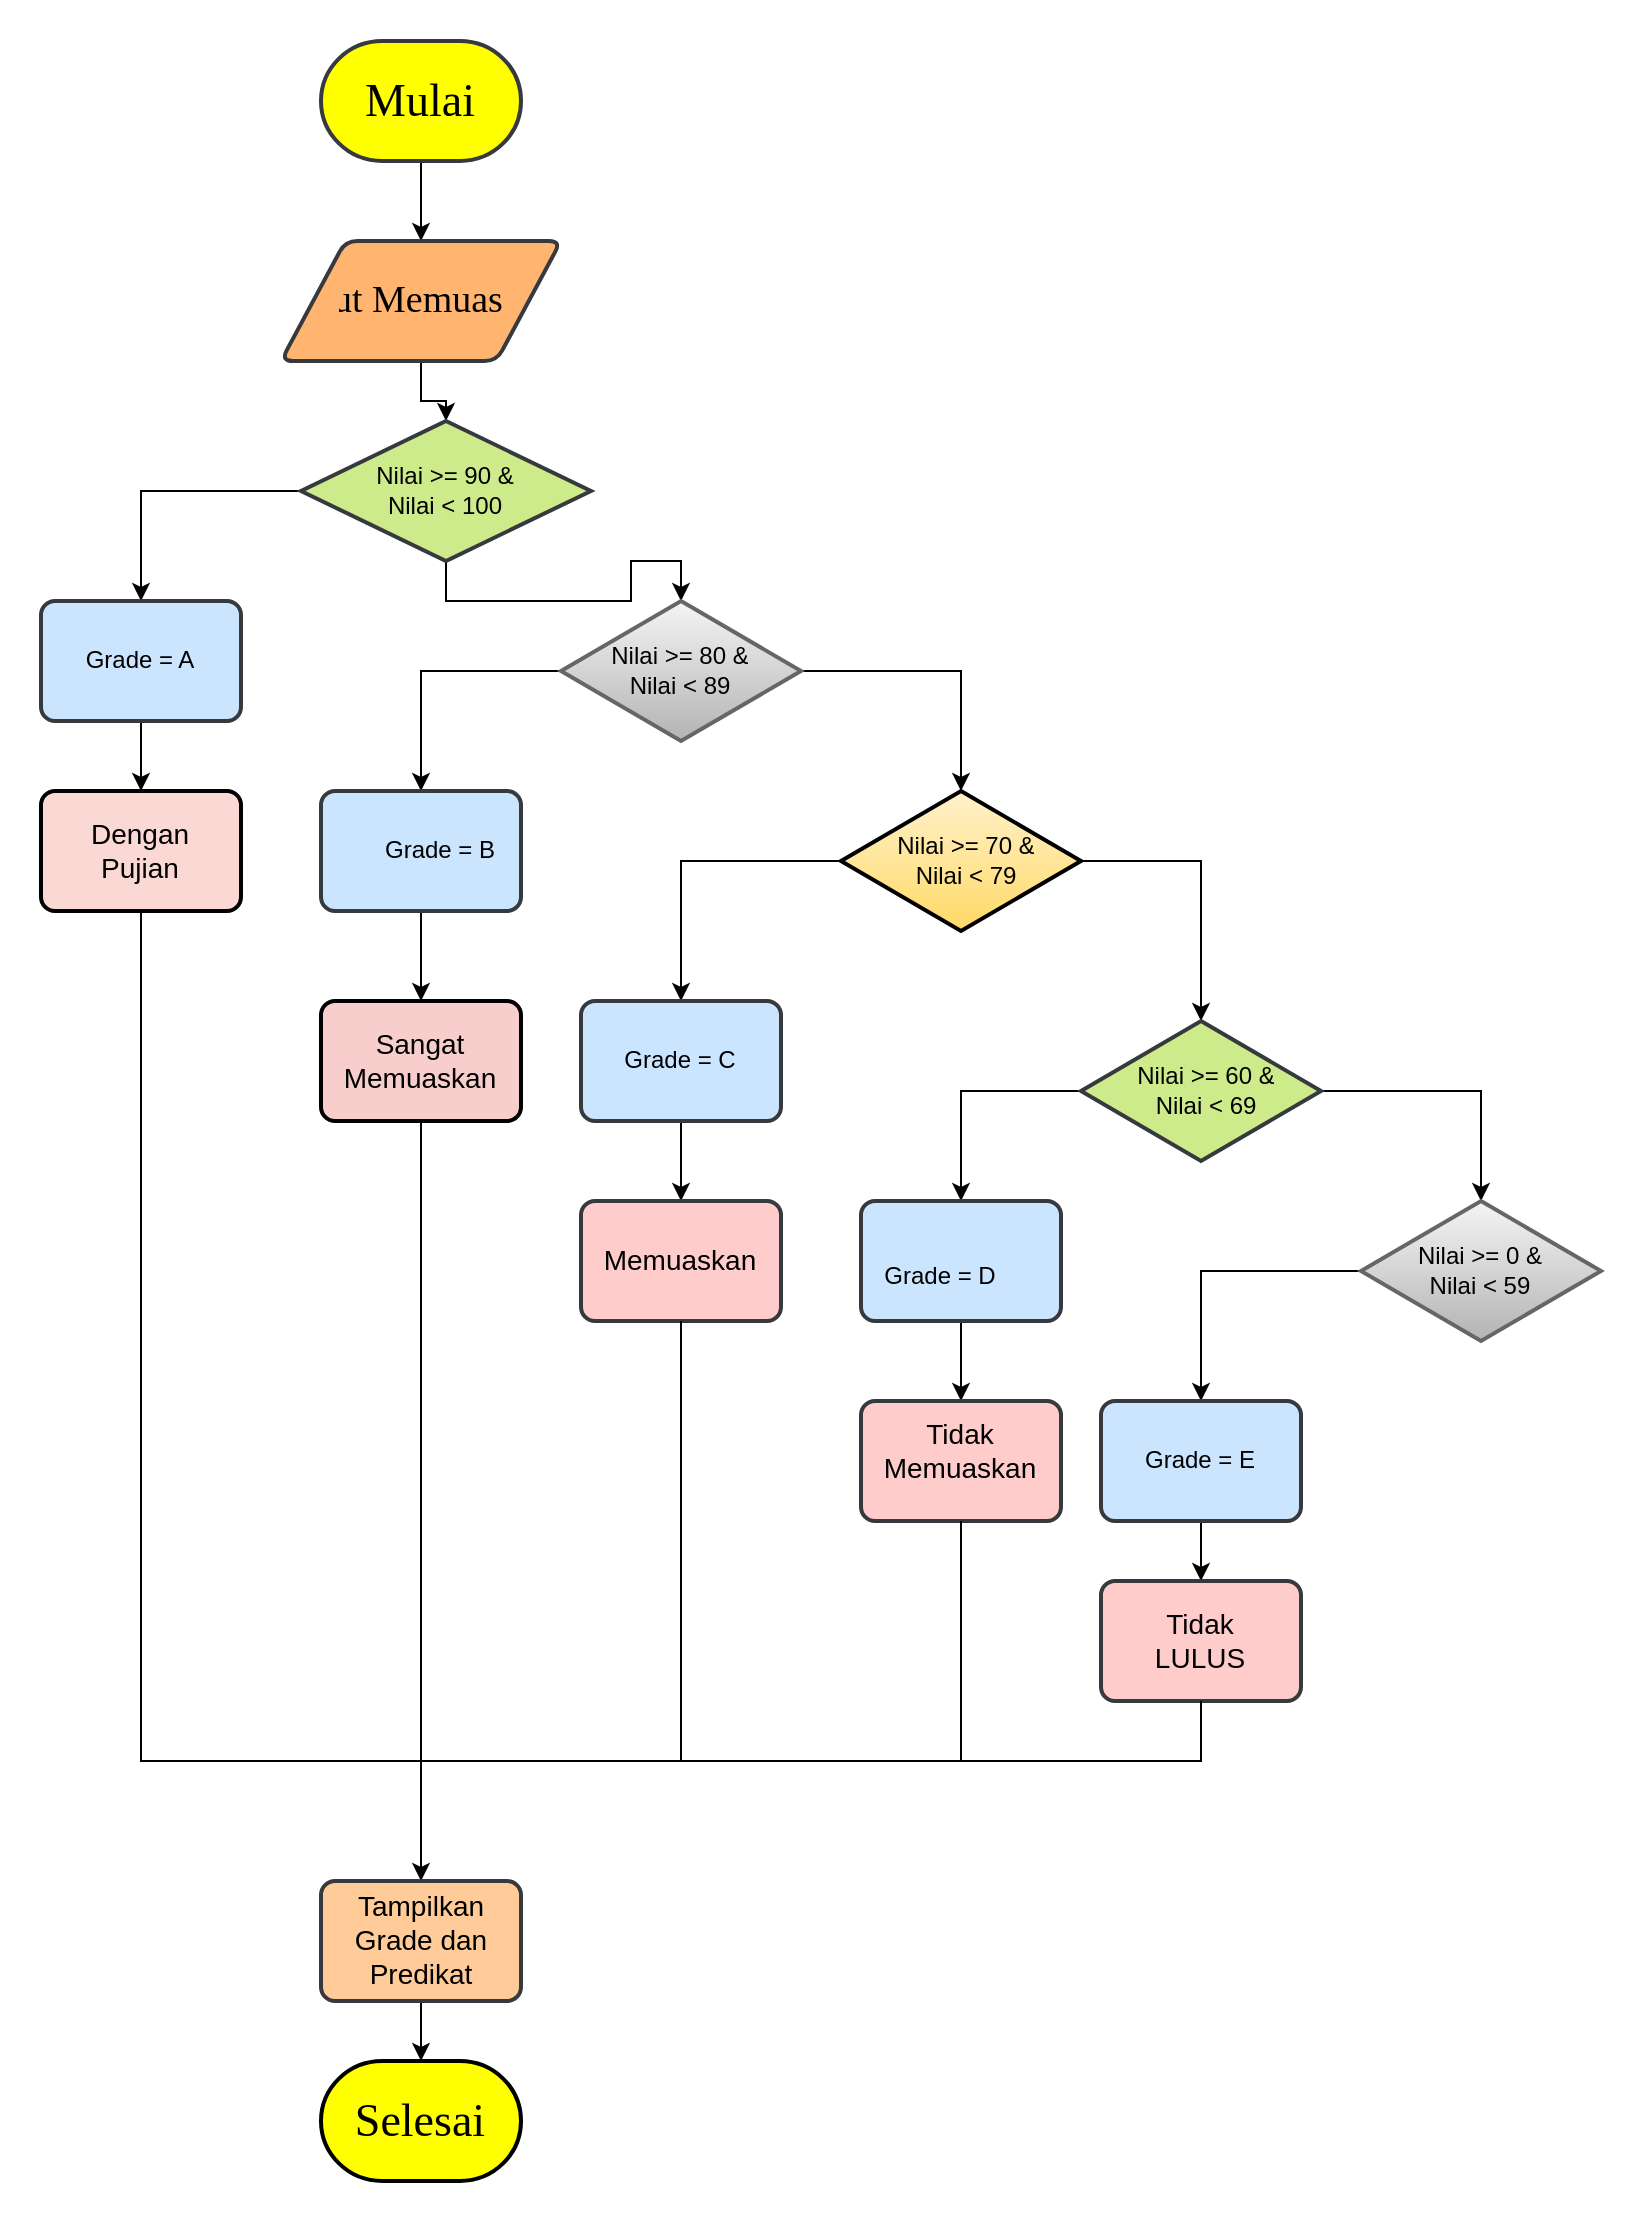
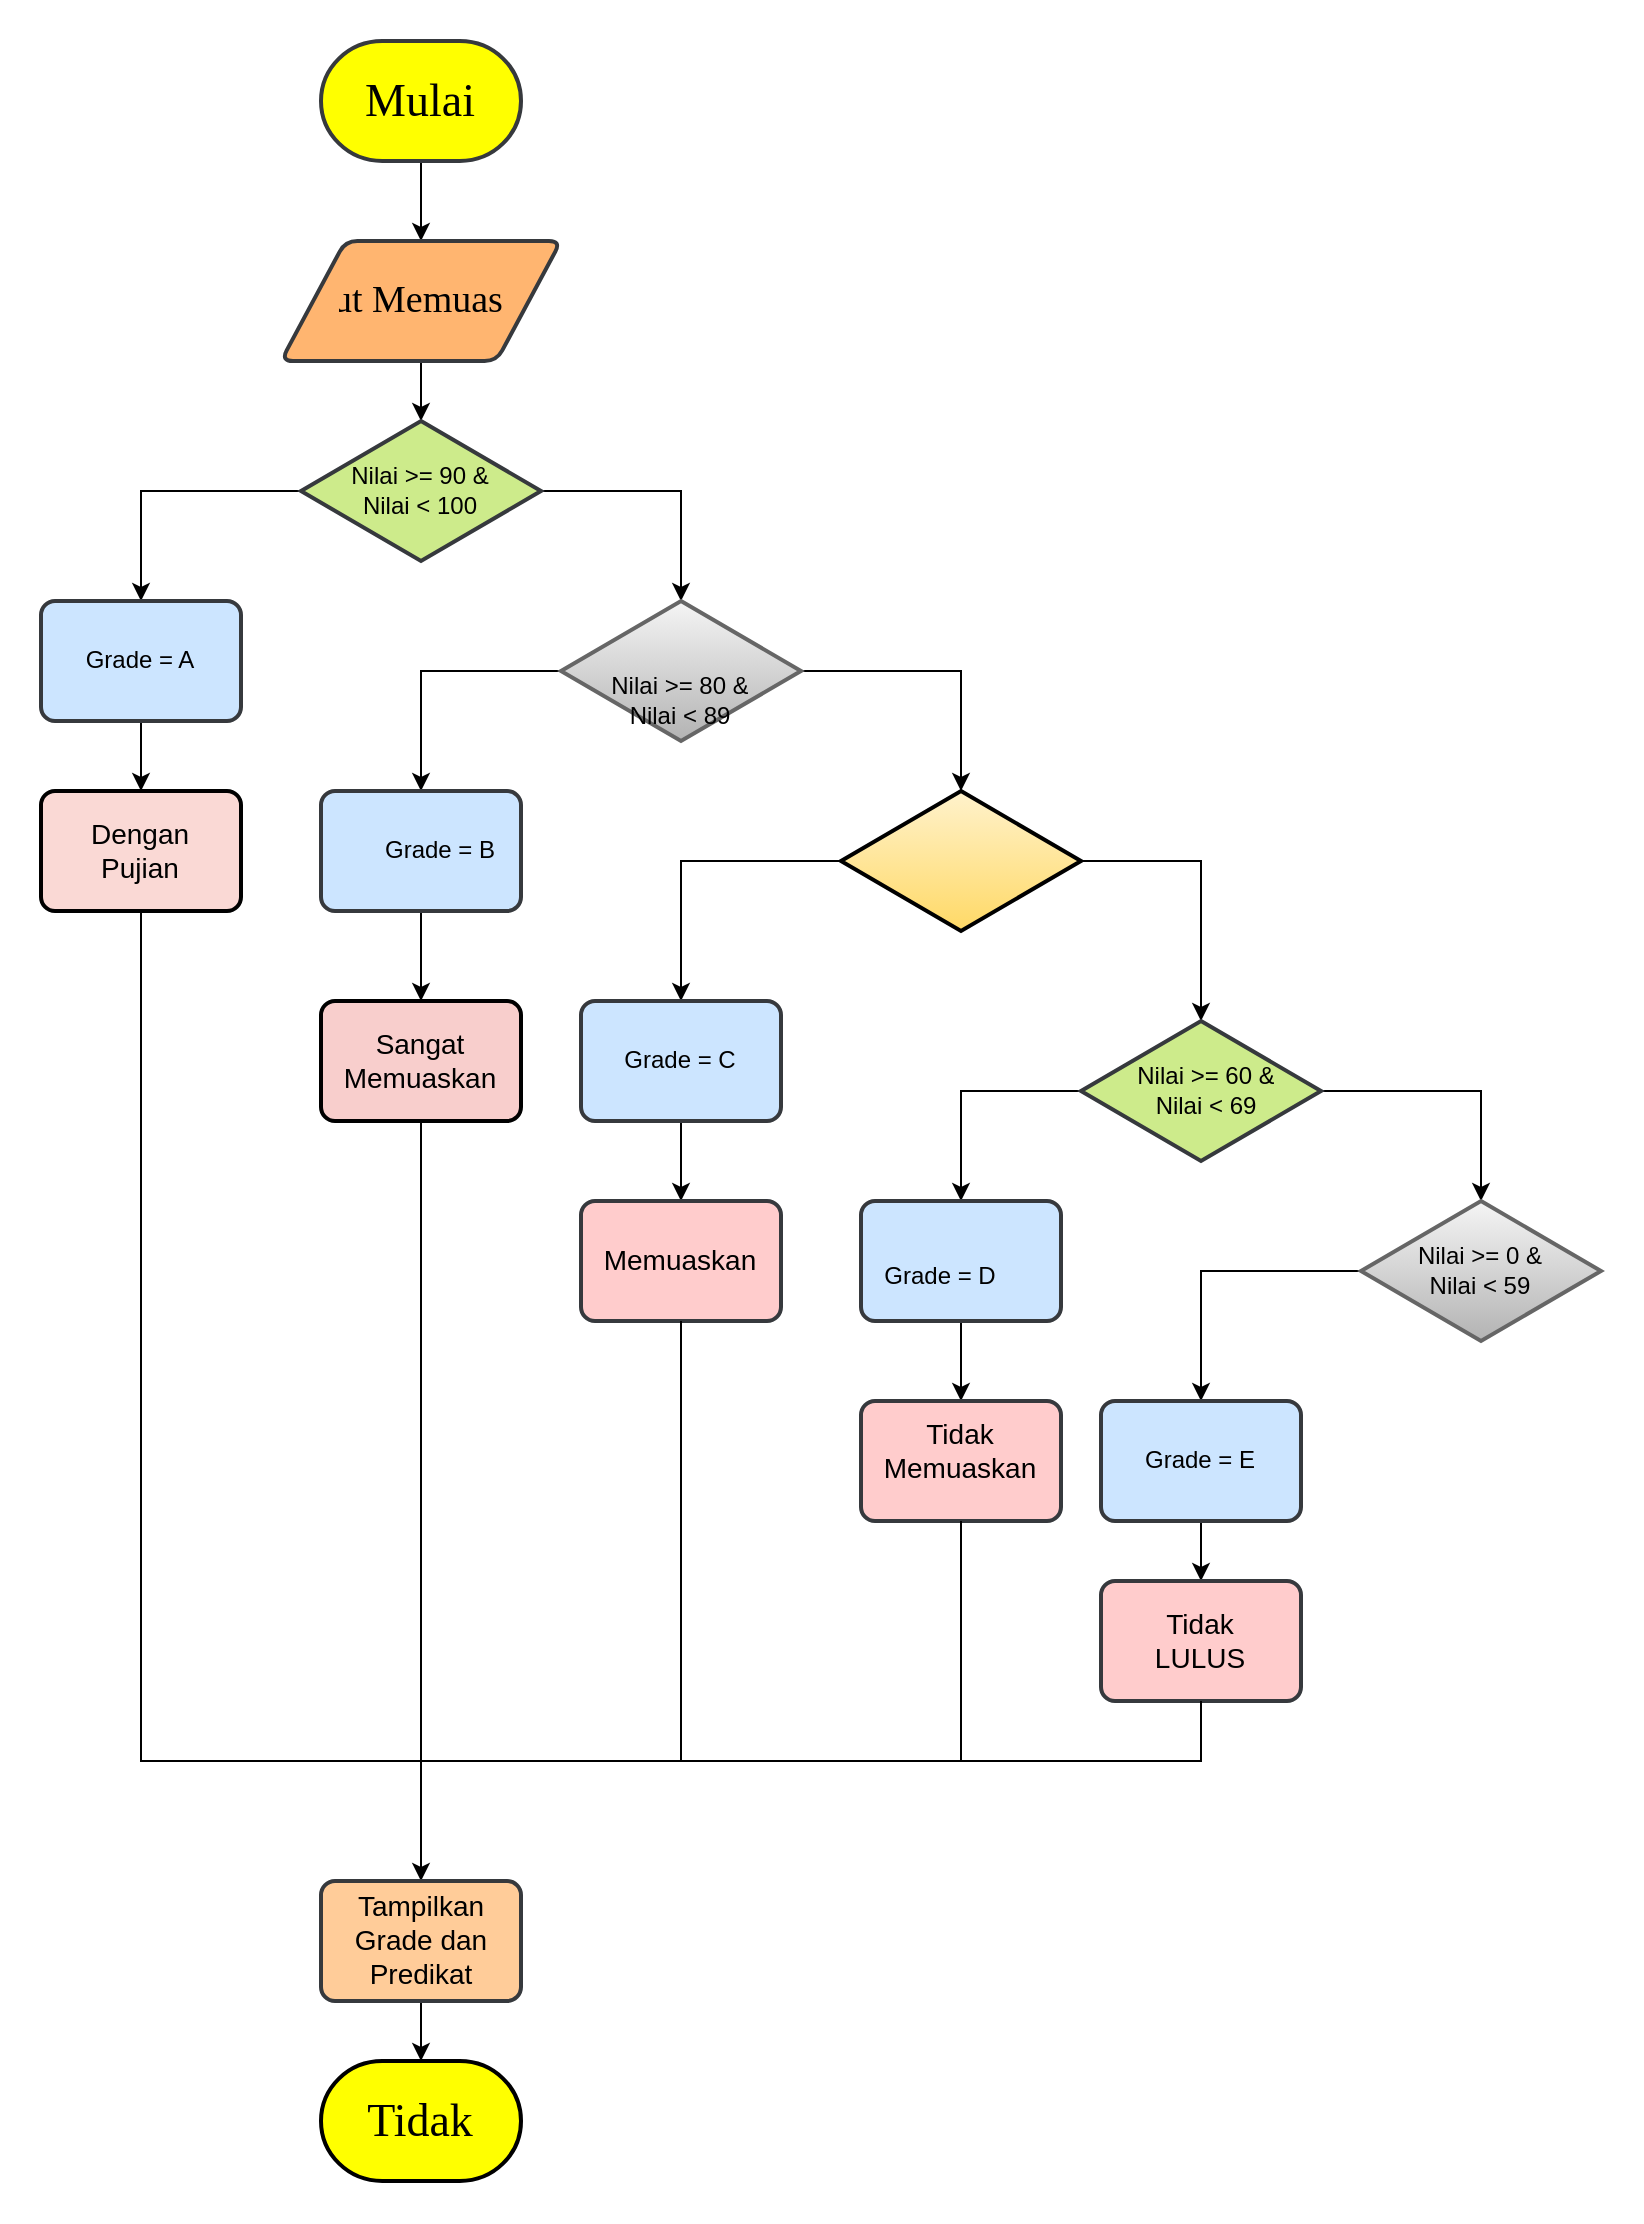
(446, 491) -> (421, 491)
(681, 671) -> (681, 701)
(967, 861) -> none
(420, 2121) -> (420, 2121)
